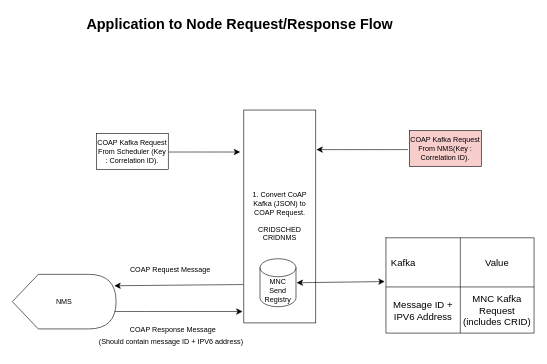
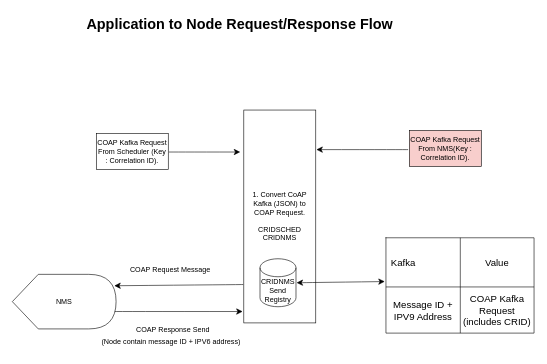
(278, 291) -> (278, 291)
(423, 311) -> (423, 311)
(497, 311) -> (497, 311)
(173, 330) -> (173, 330)
(171, 342) -> (171, 342)
